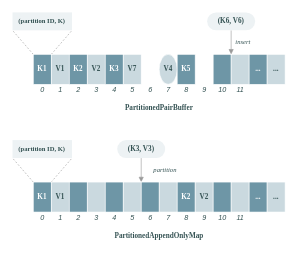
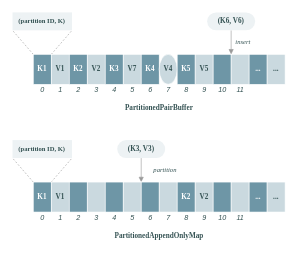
none -> (150, 69)
none -> (204, 69)
